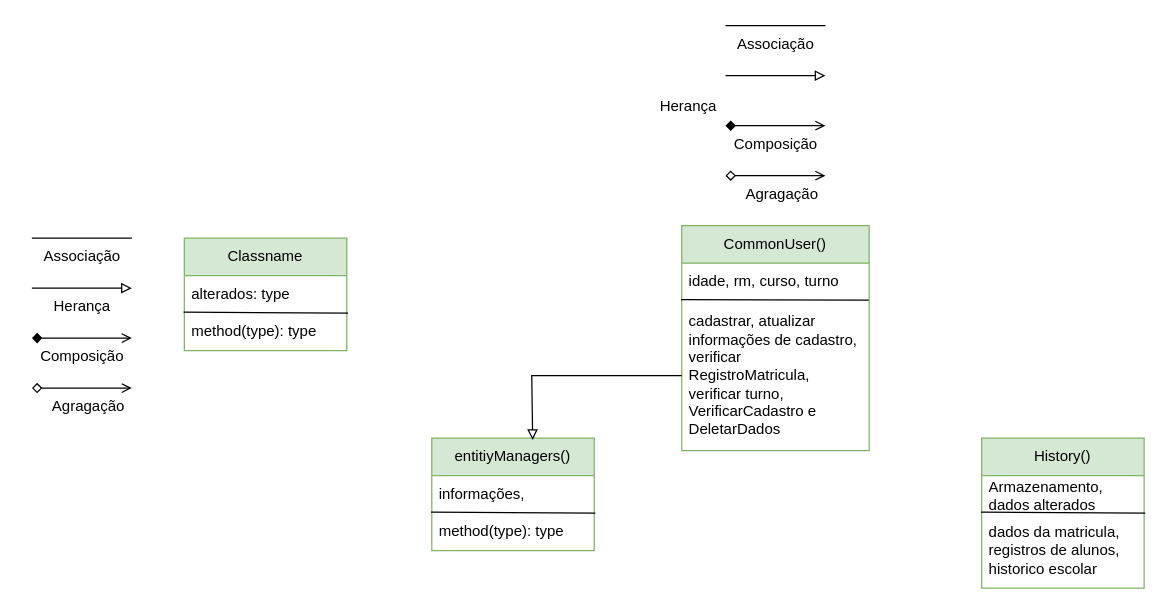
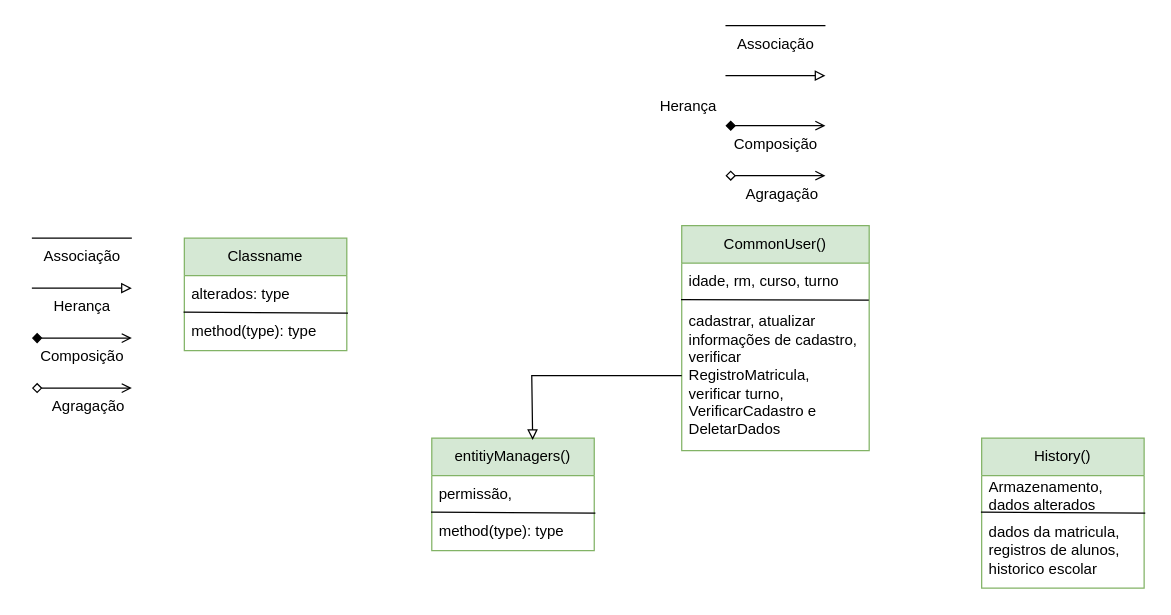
(486, 494) -> (477, 494)
